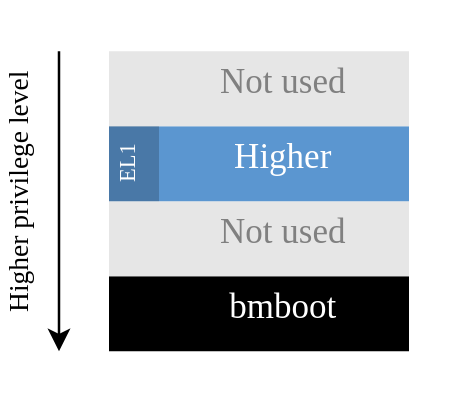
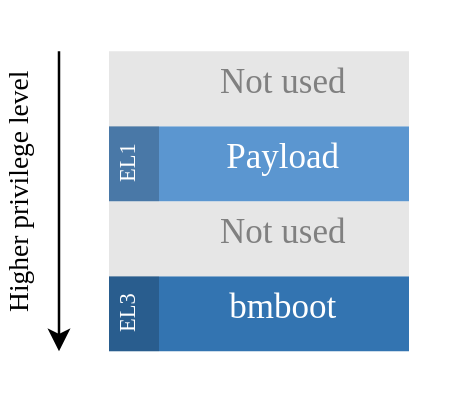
(284, 159) -> (284, 159)
none -> (134, 314)
(259, 314) -> (259, 314)
